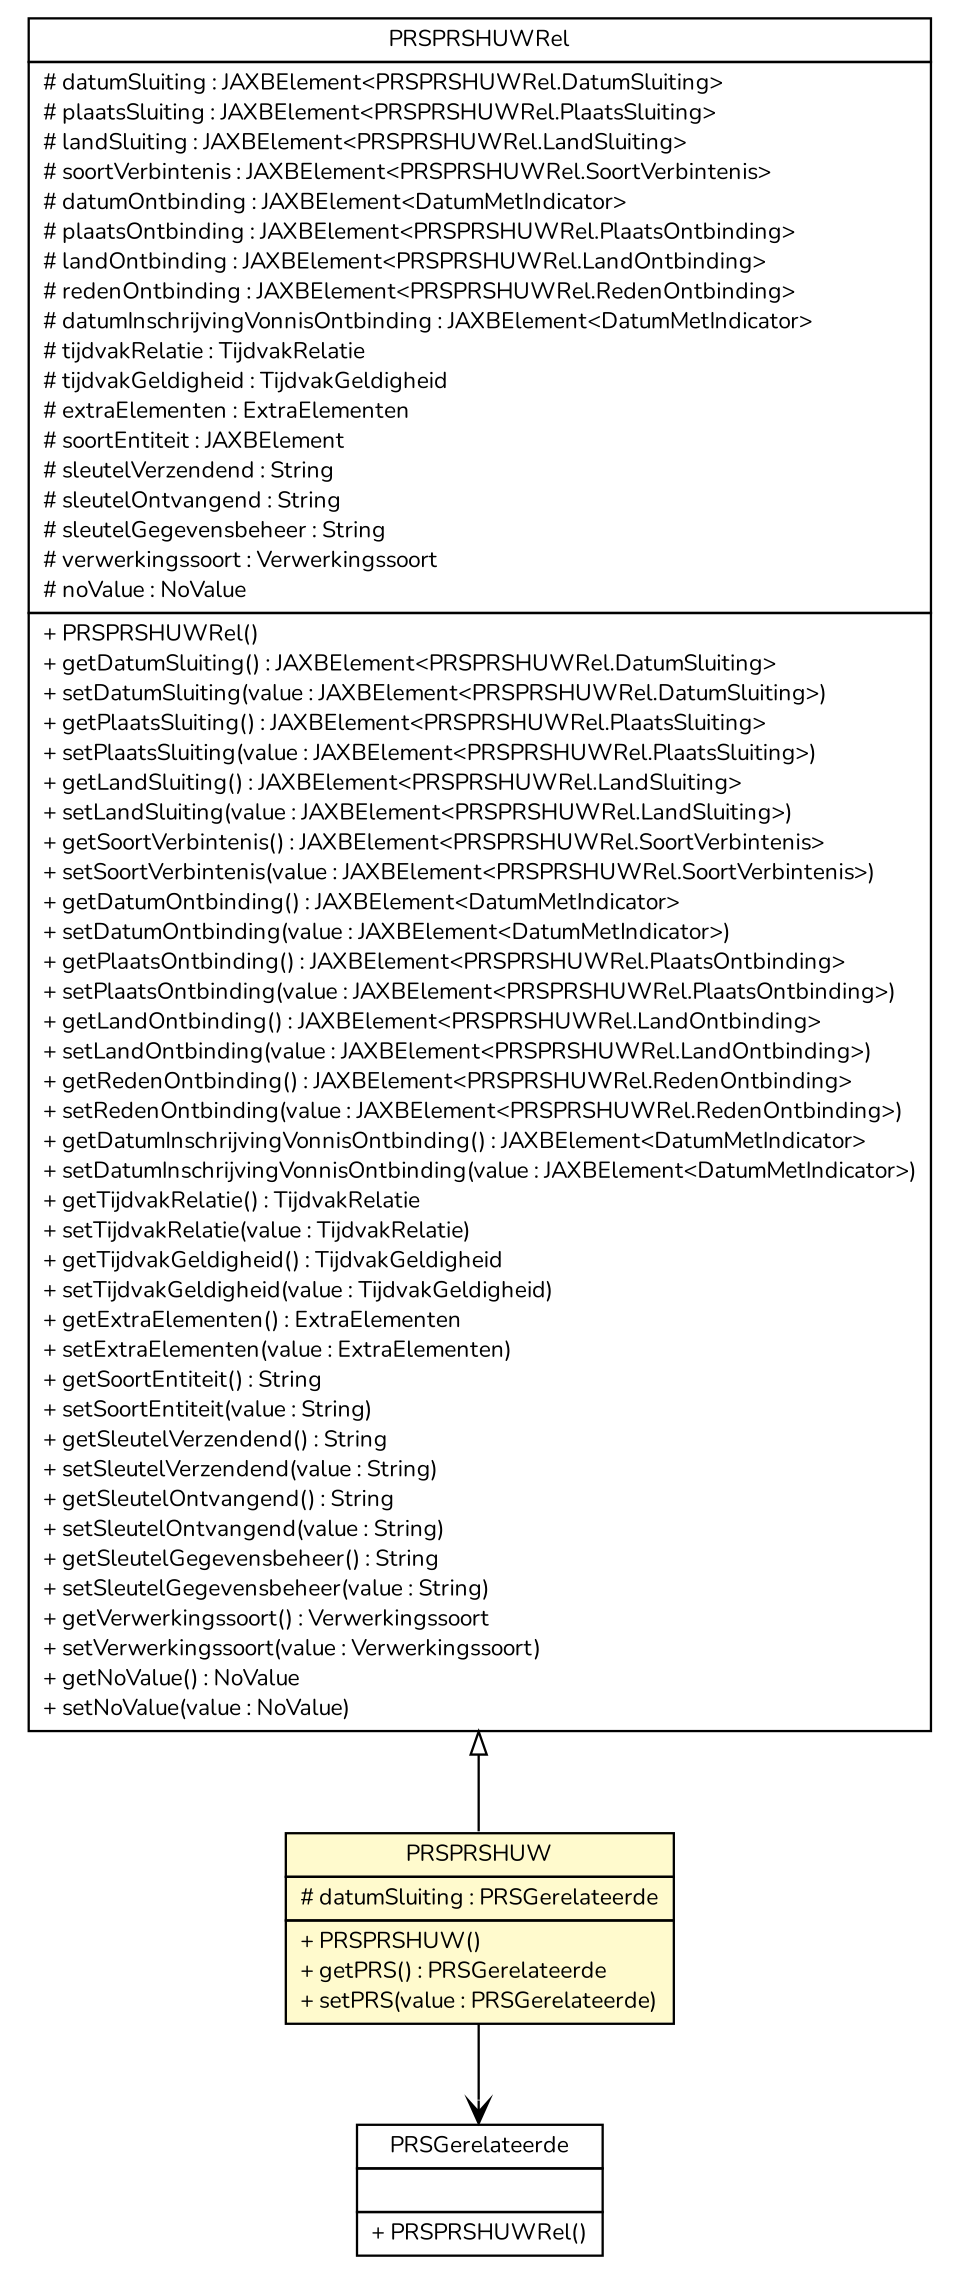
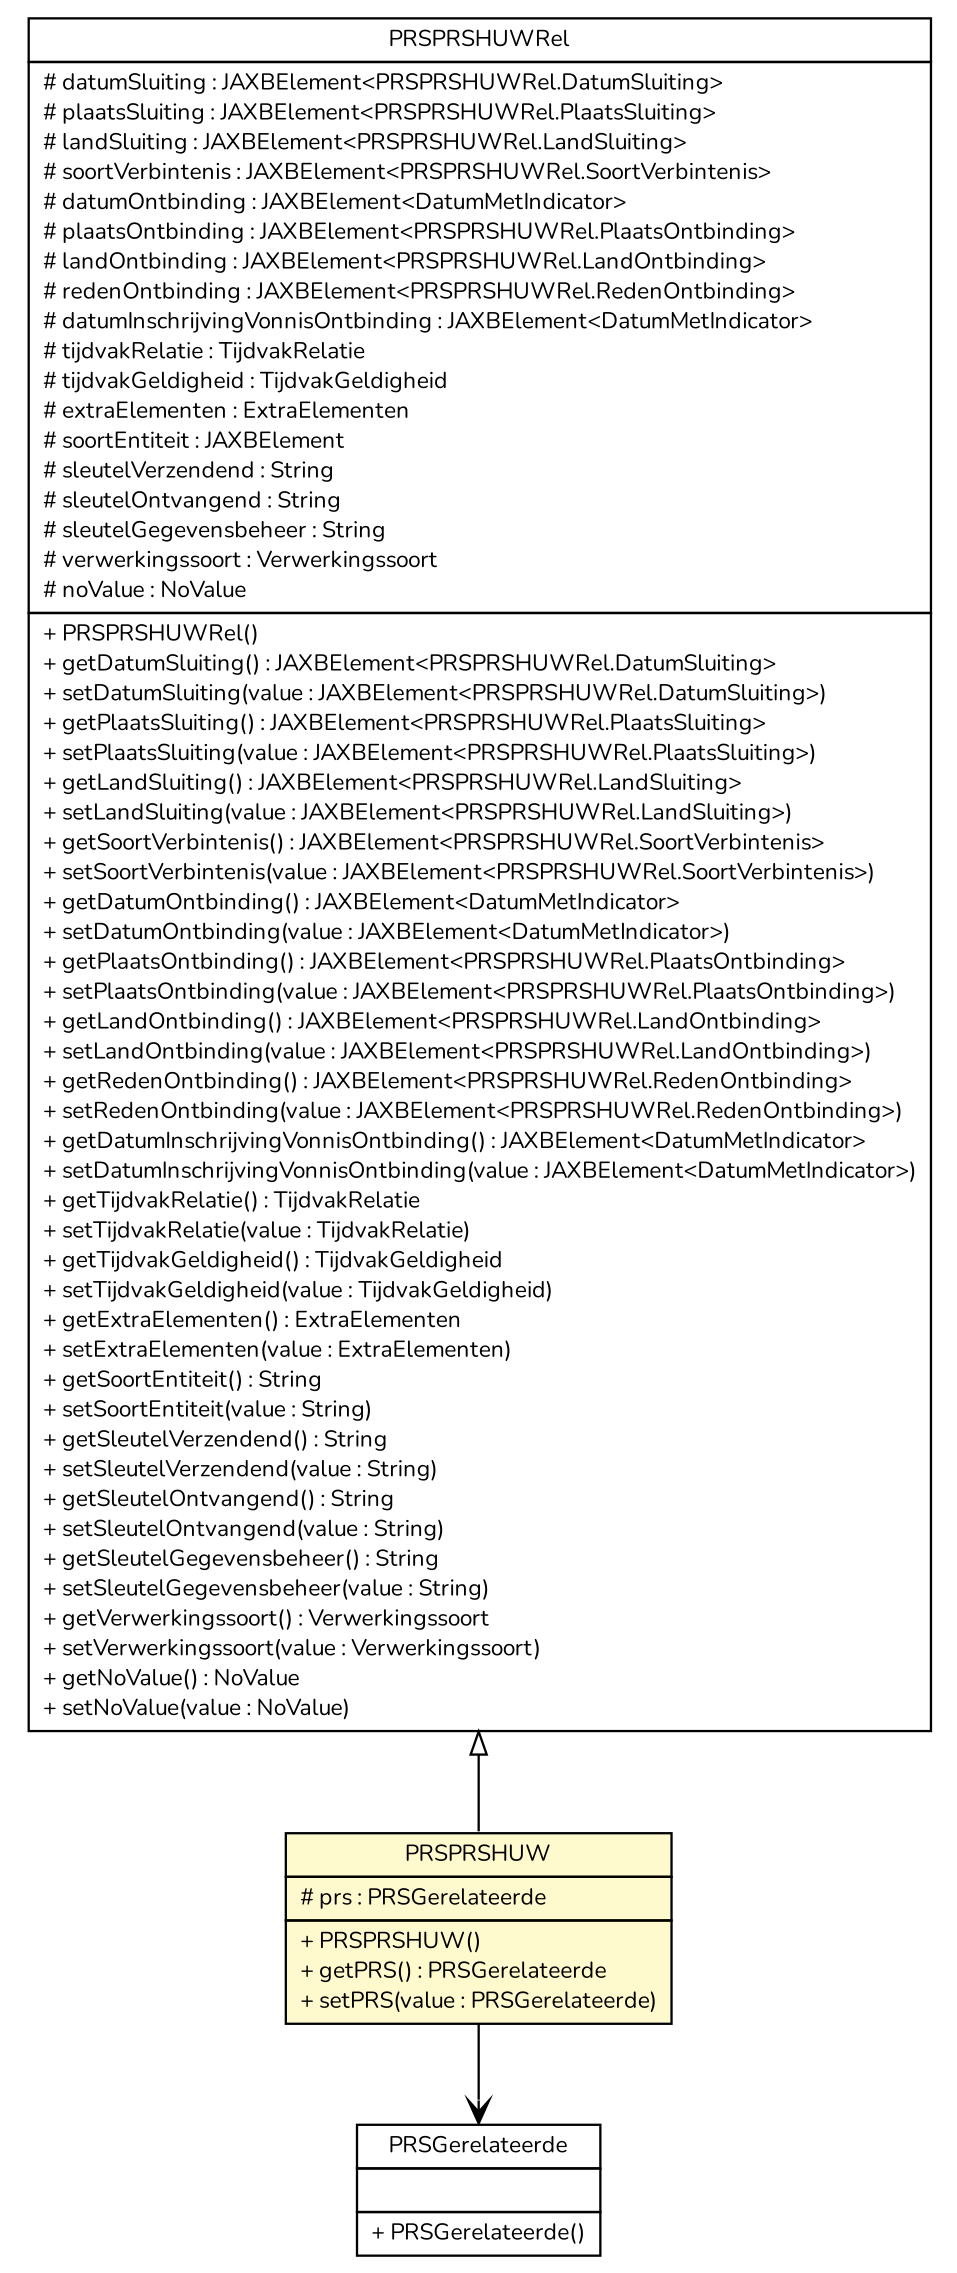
(480, 1898) -> (424, 1898)
(480, 2233) -> (479, 2233)
